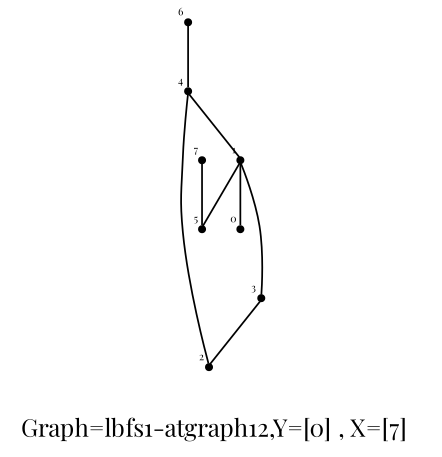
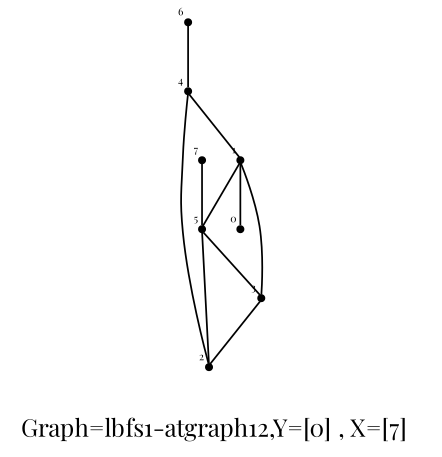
none -> (232, 264)
none -> (206, 298)
